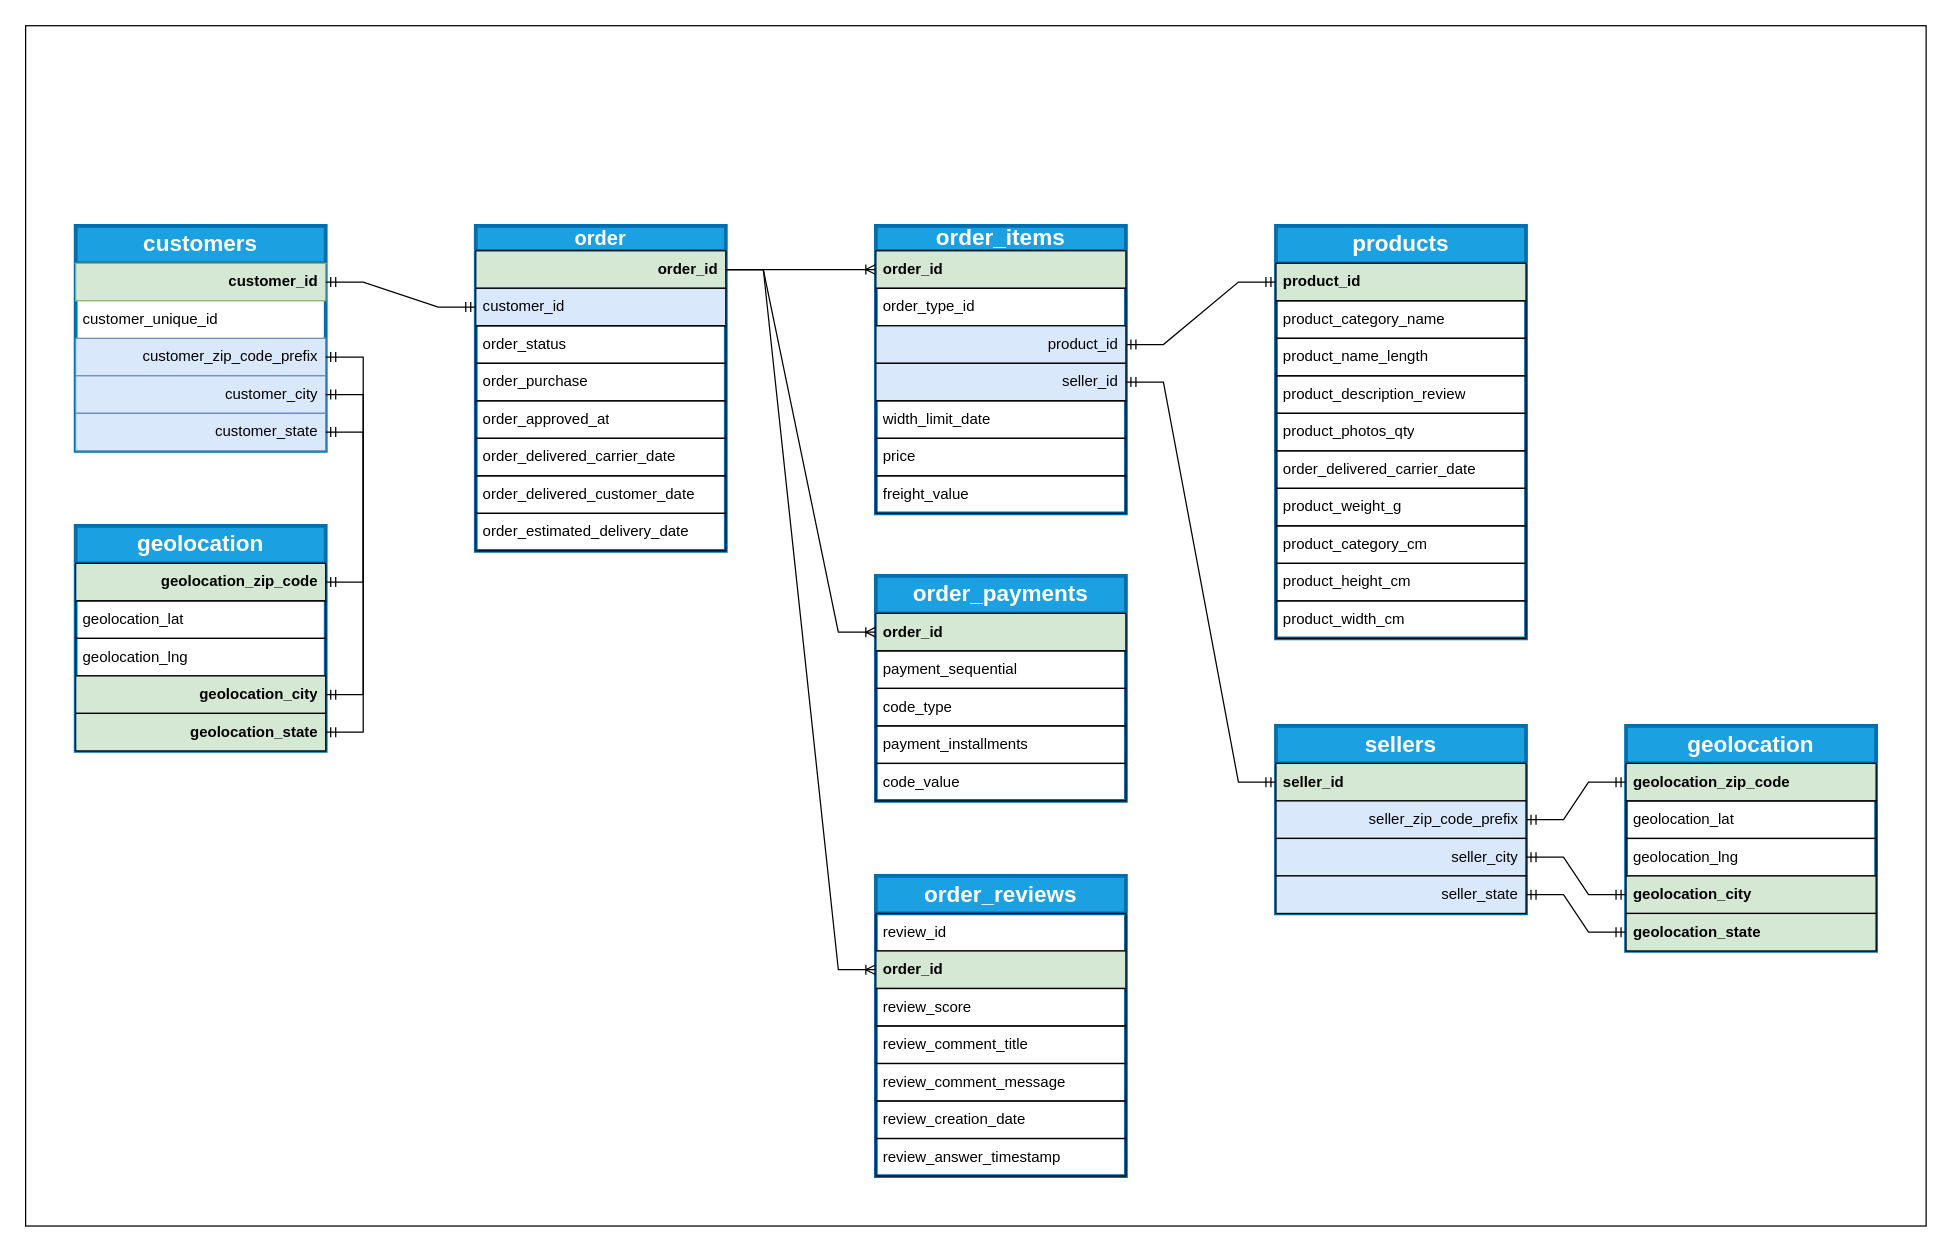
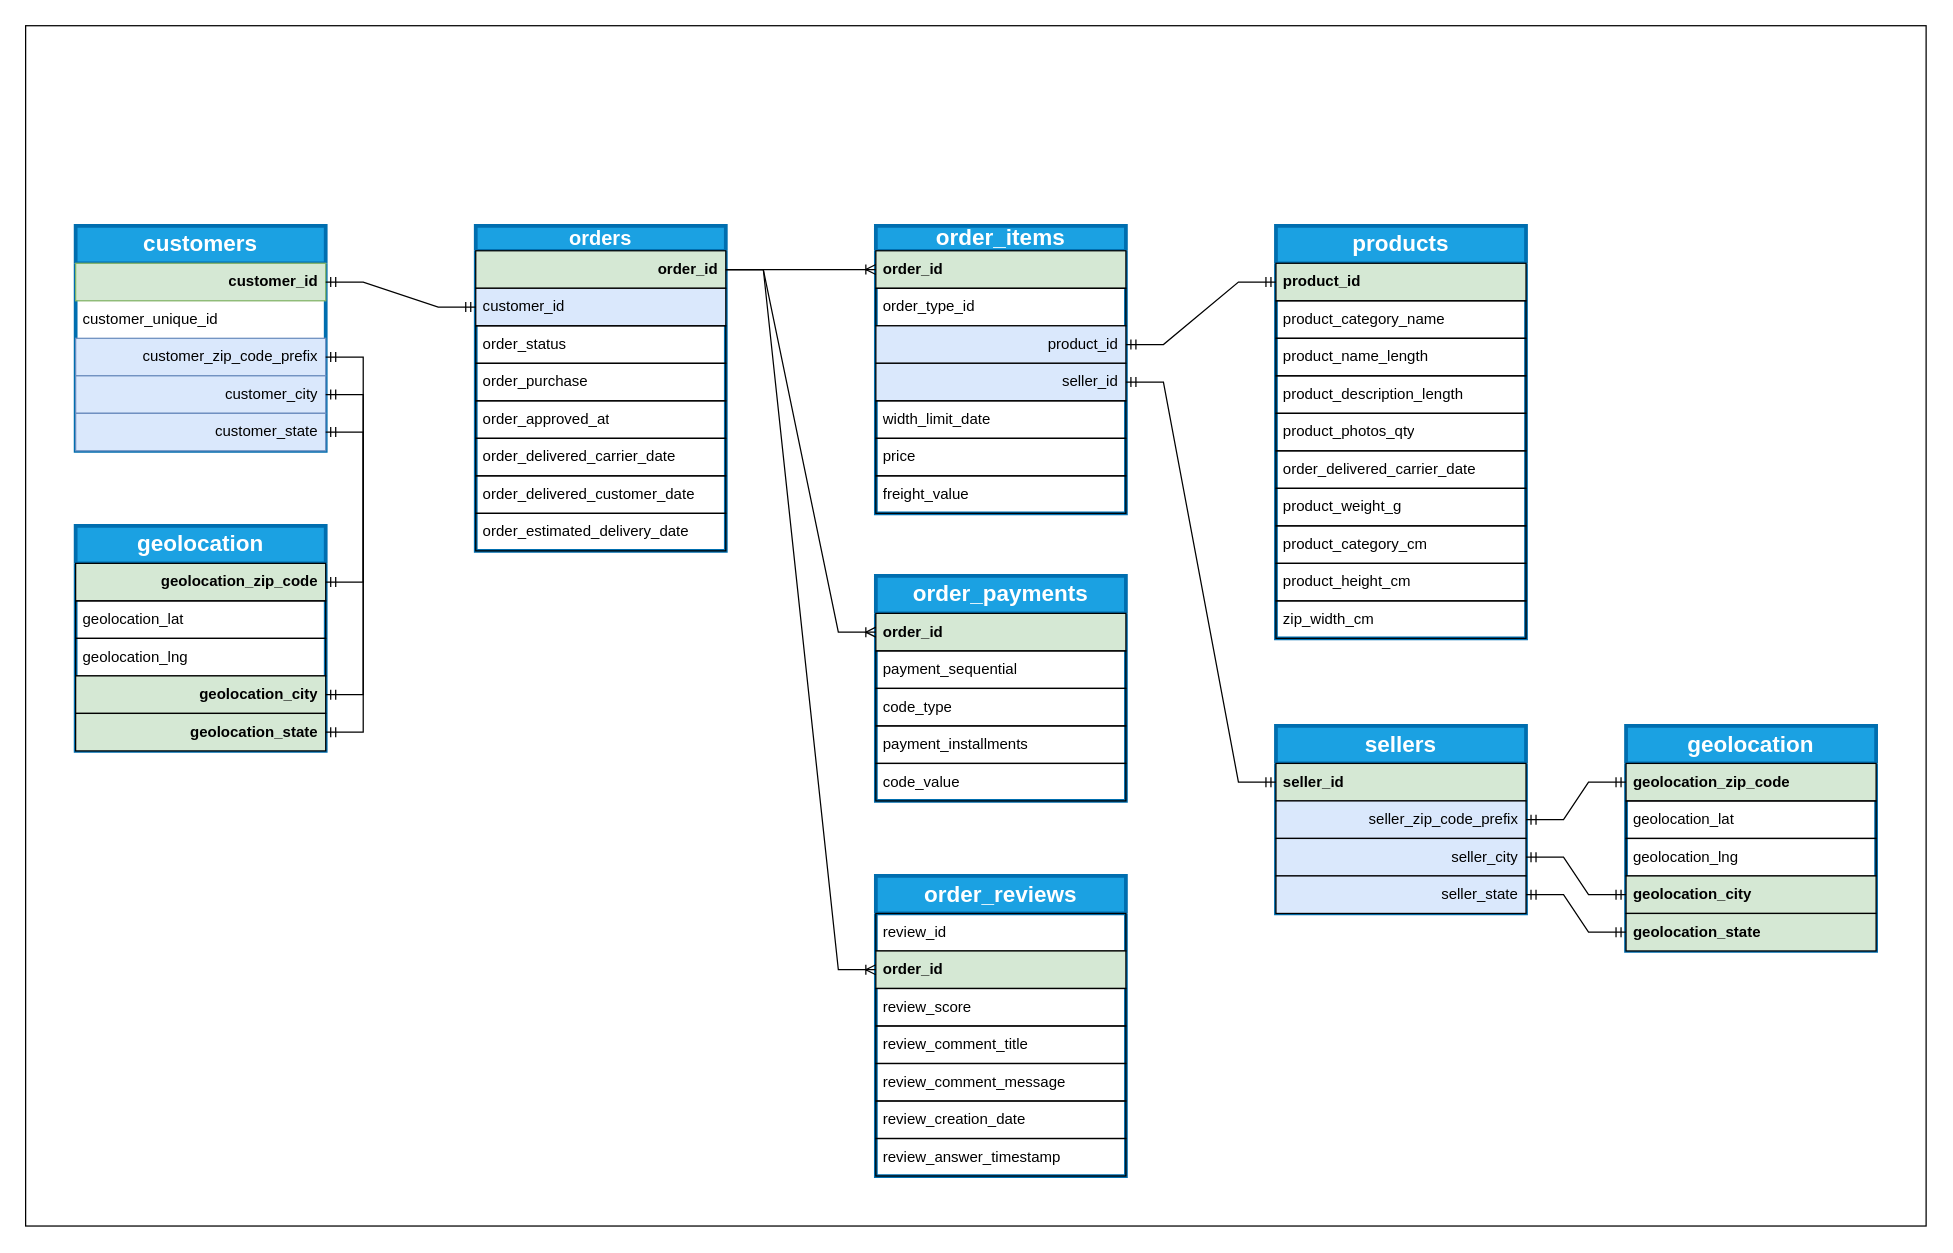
(601, 238) -> (601, 238)
(1386, 394) -> (1386, 394)
(1348, 619) -> (1330, 619)
